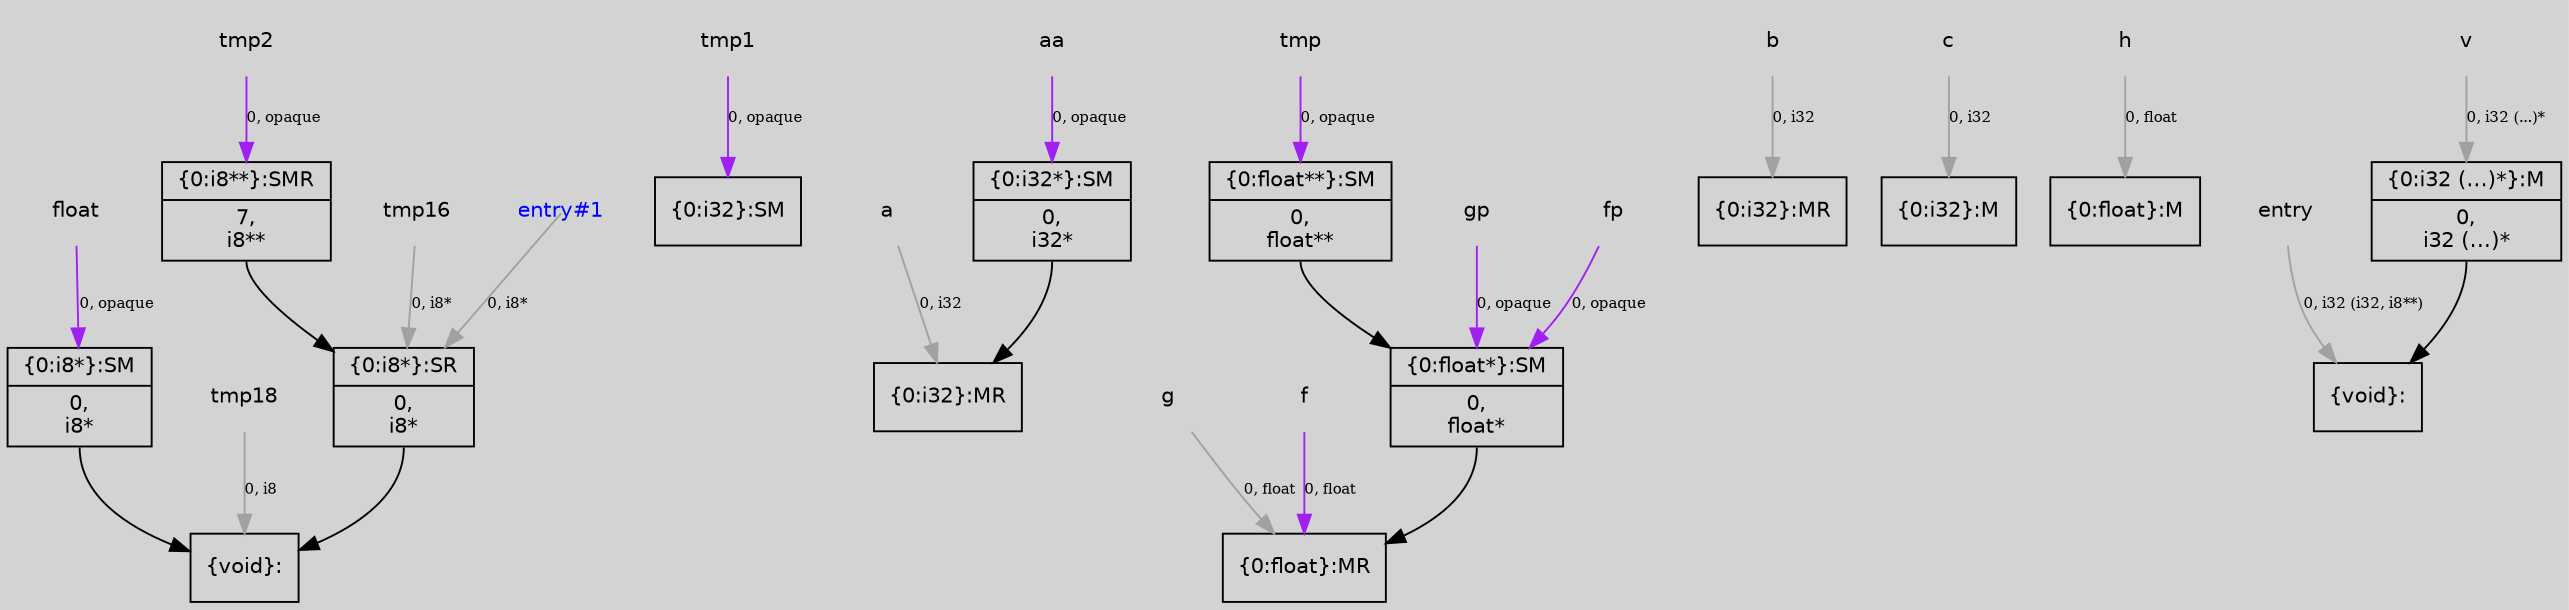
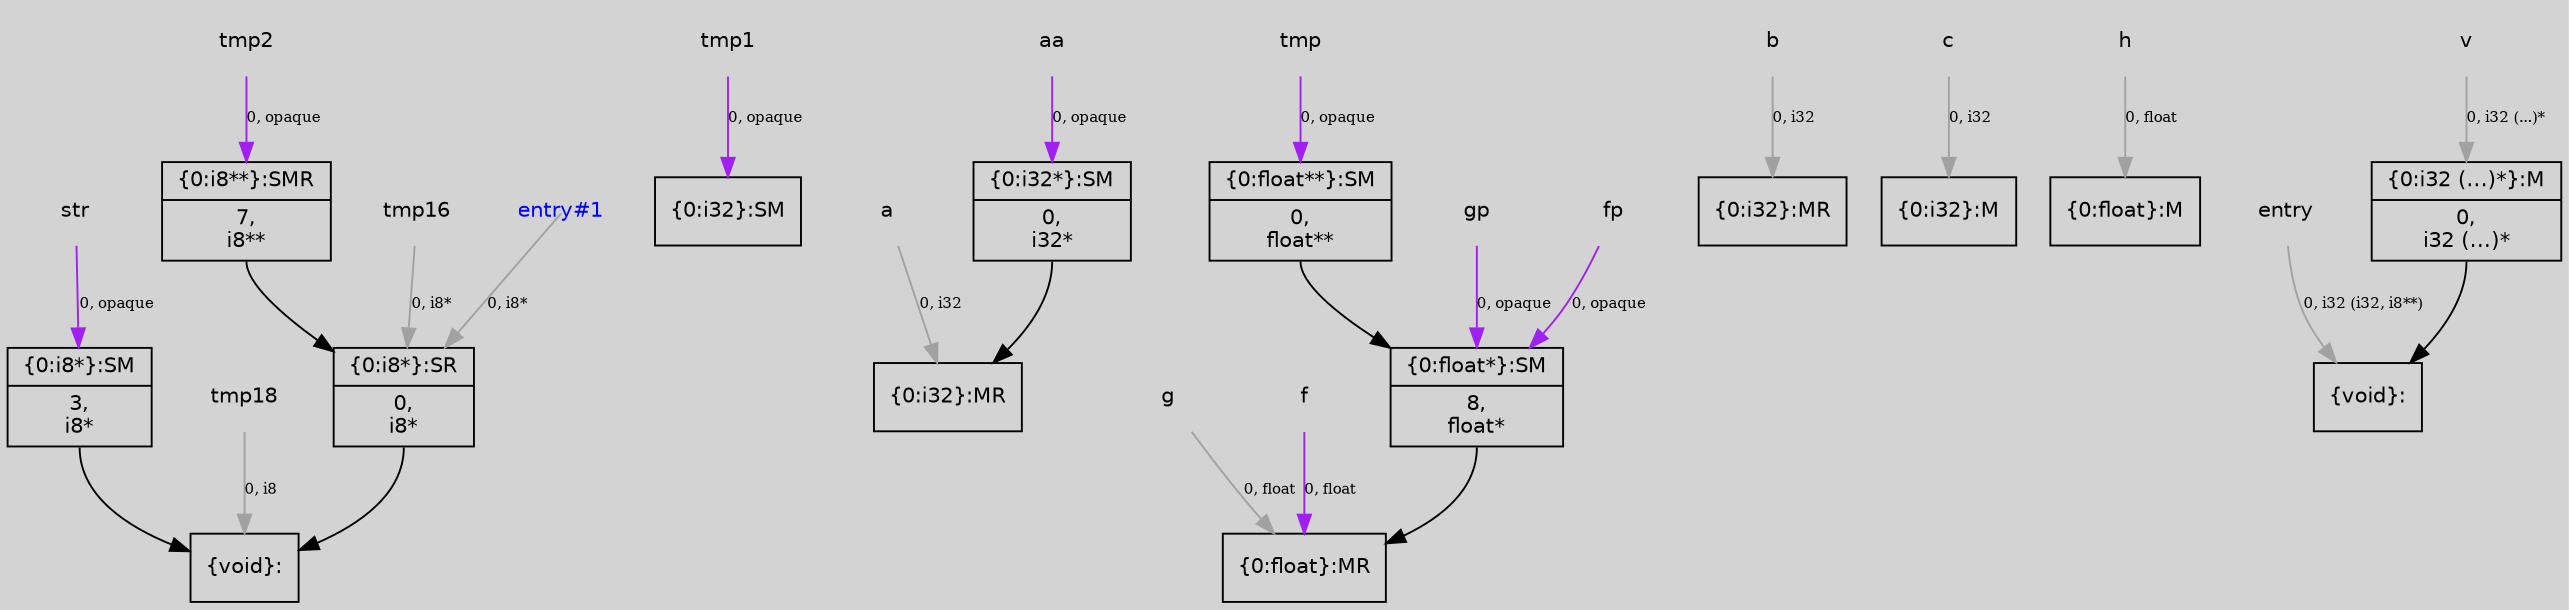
(76, 211) -> (76, 211)
(80, 404) -> (80, 404)
(1477, 404) -> (1477, 404)
